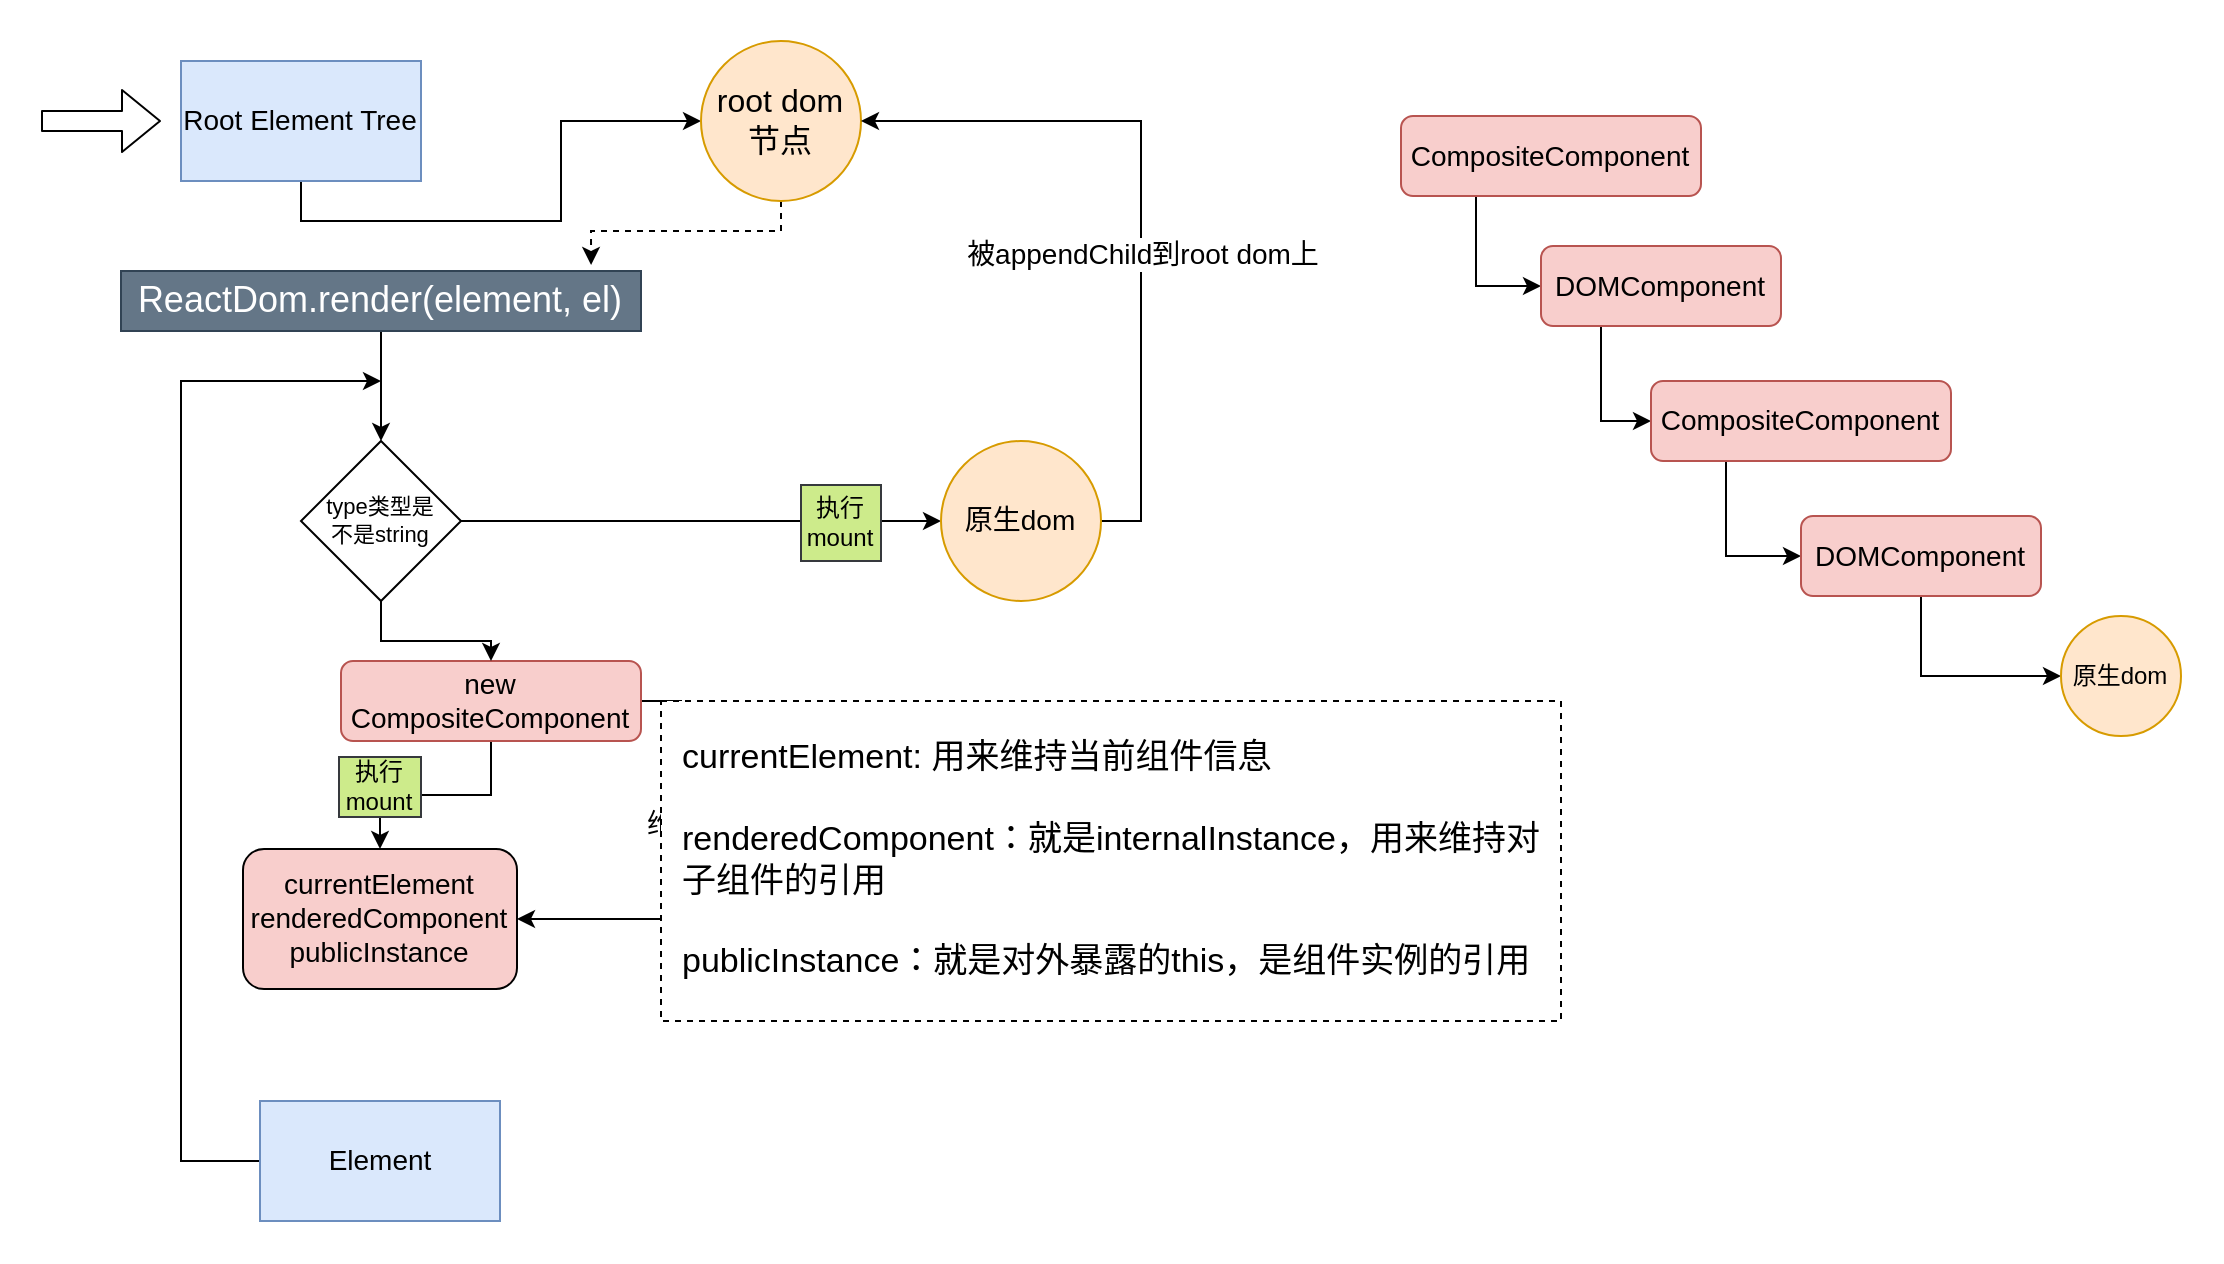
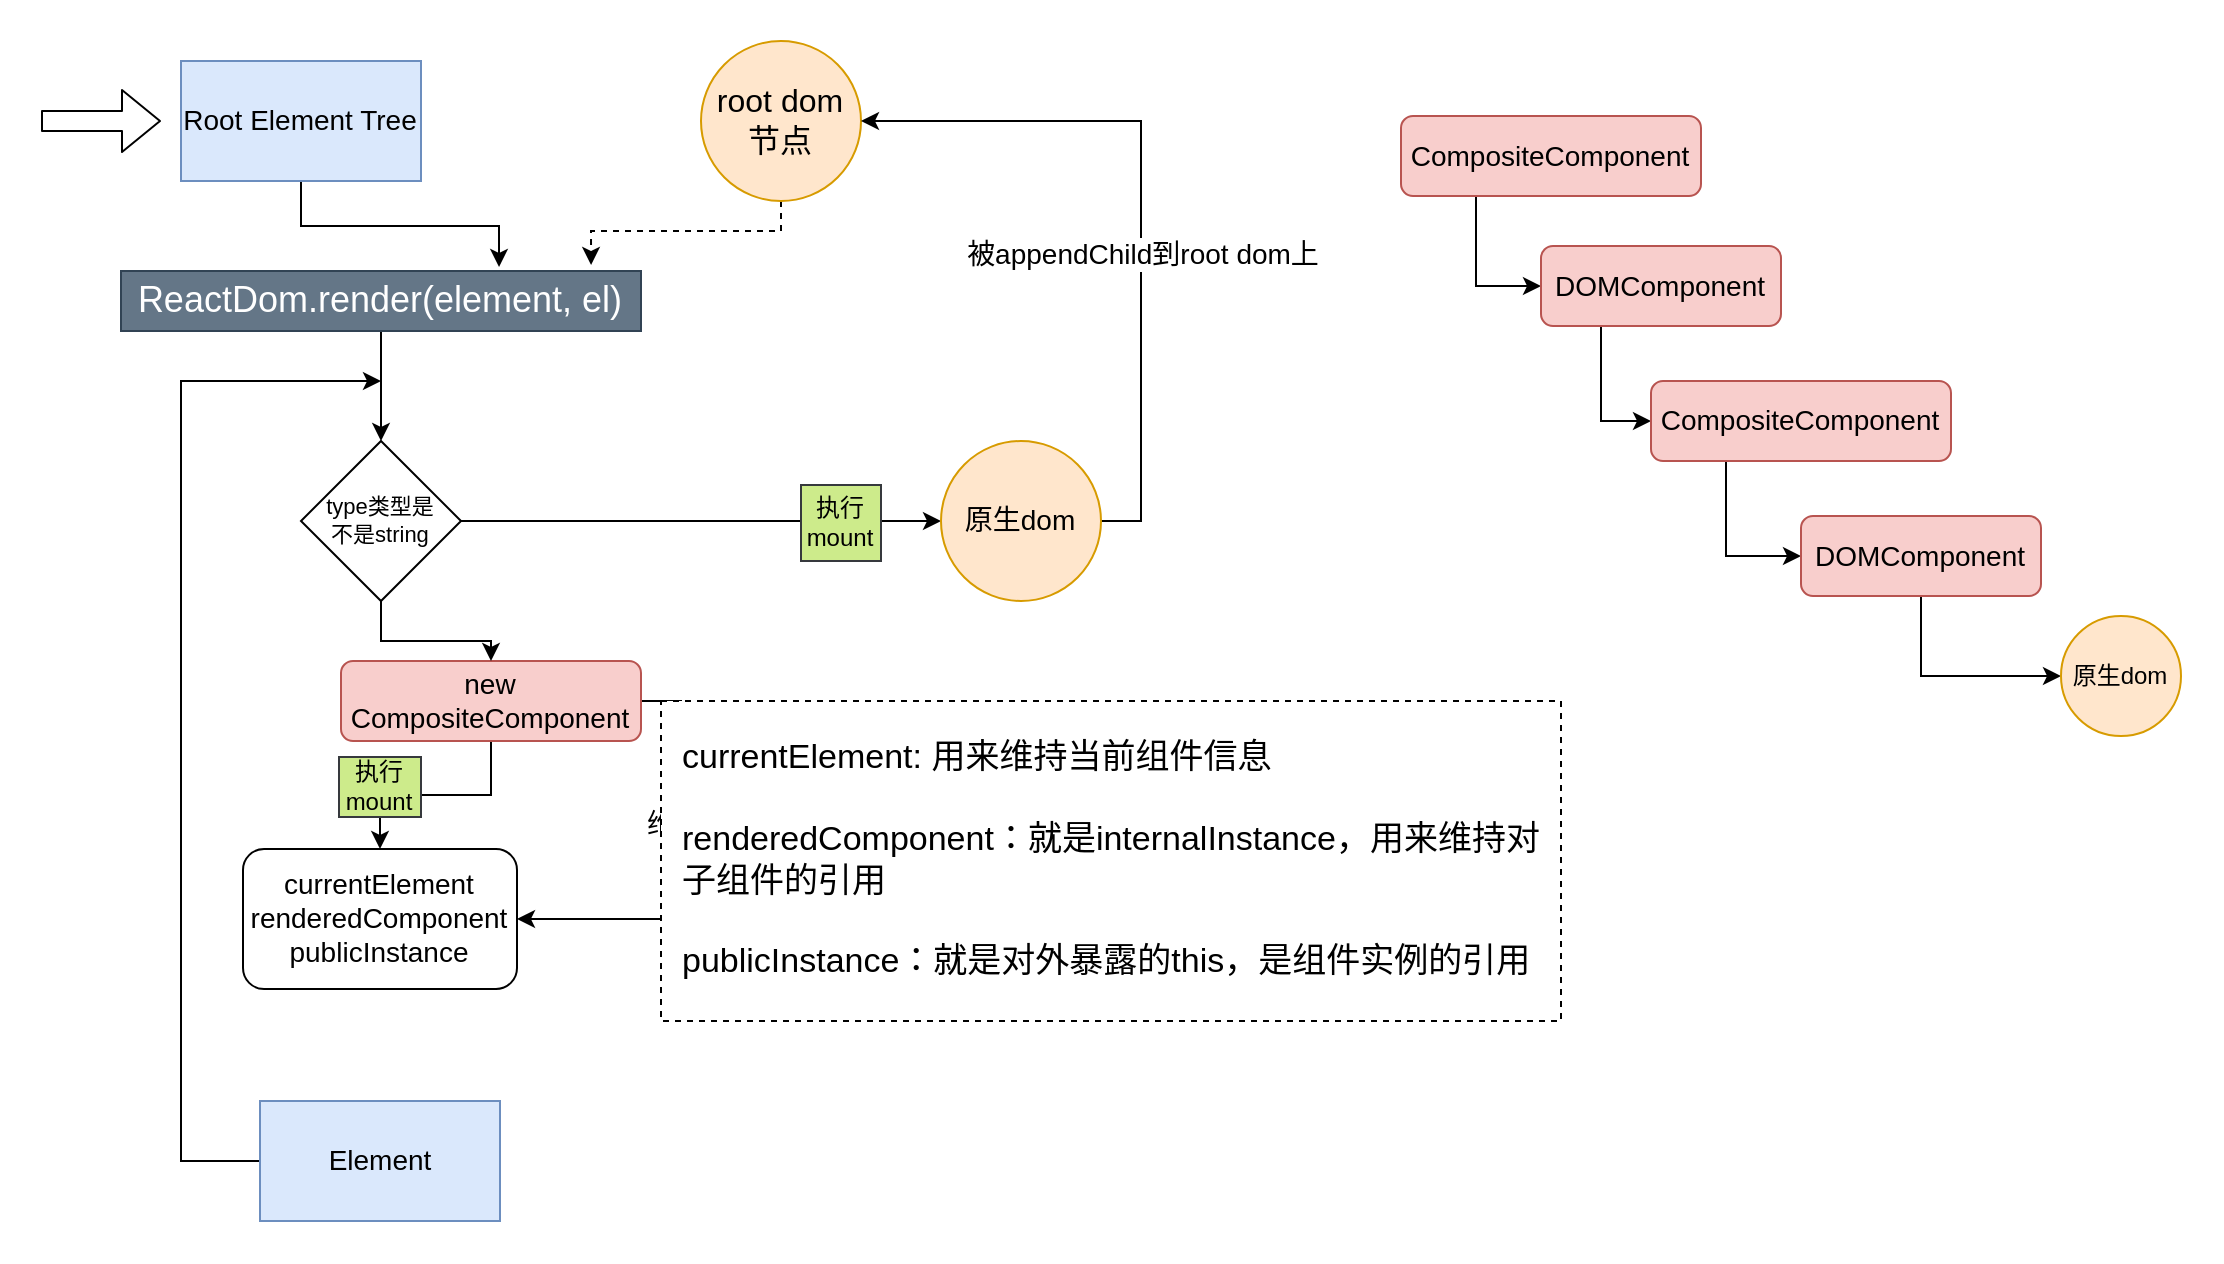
(543, 221) -> (410, 226)
(380, 919) -> (380, 919)
